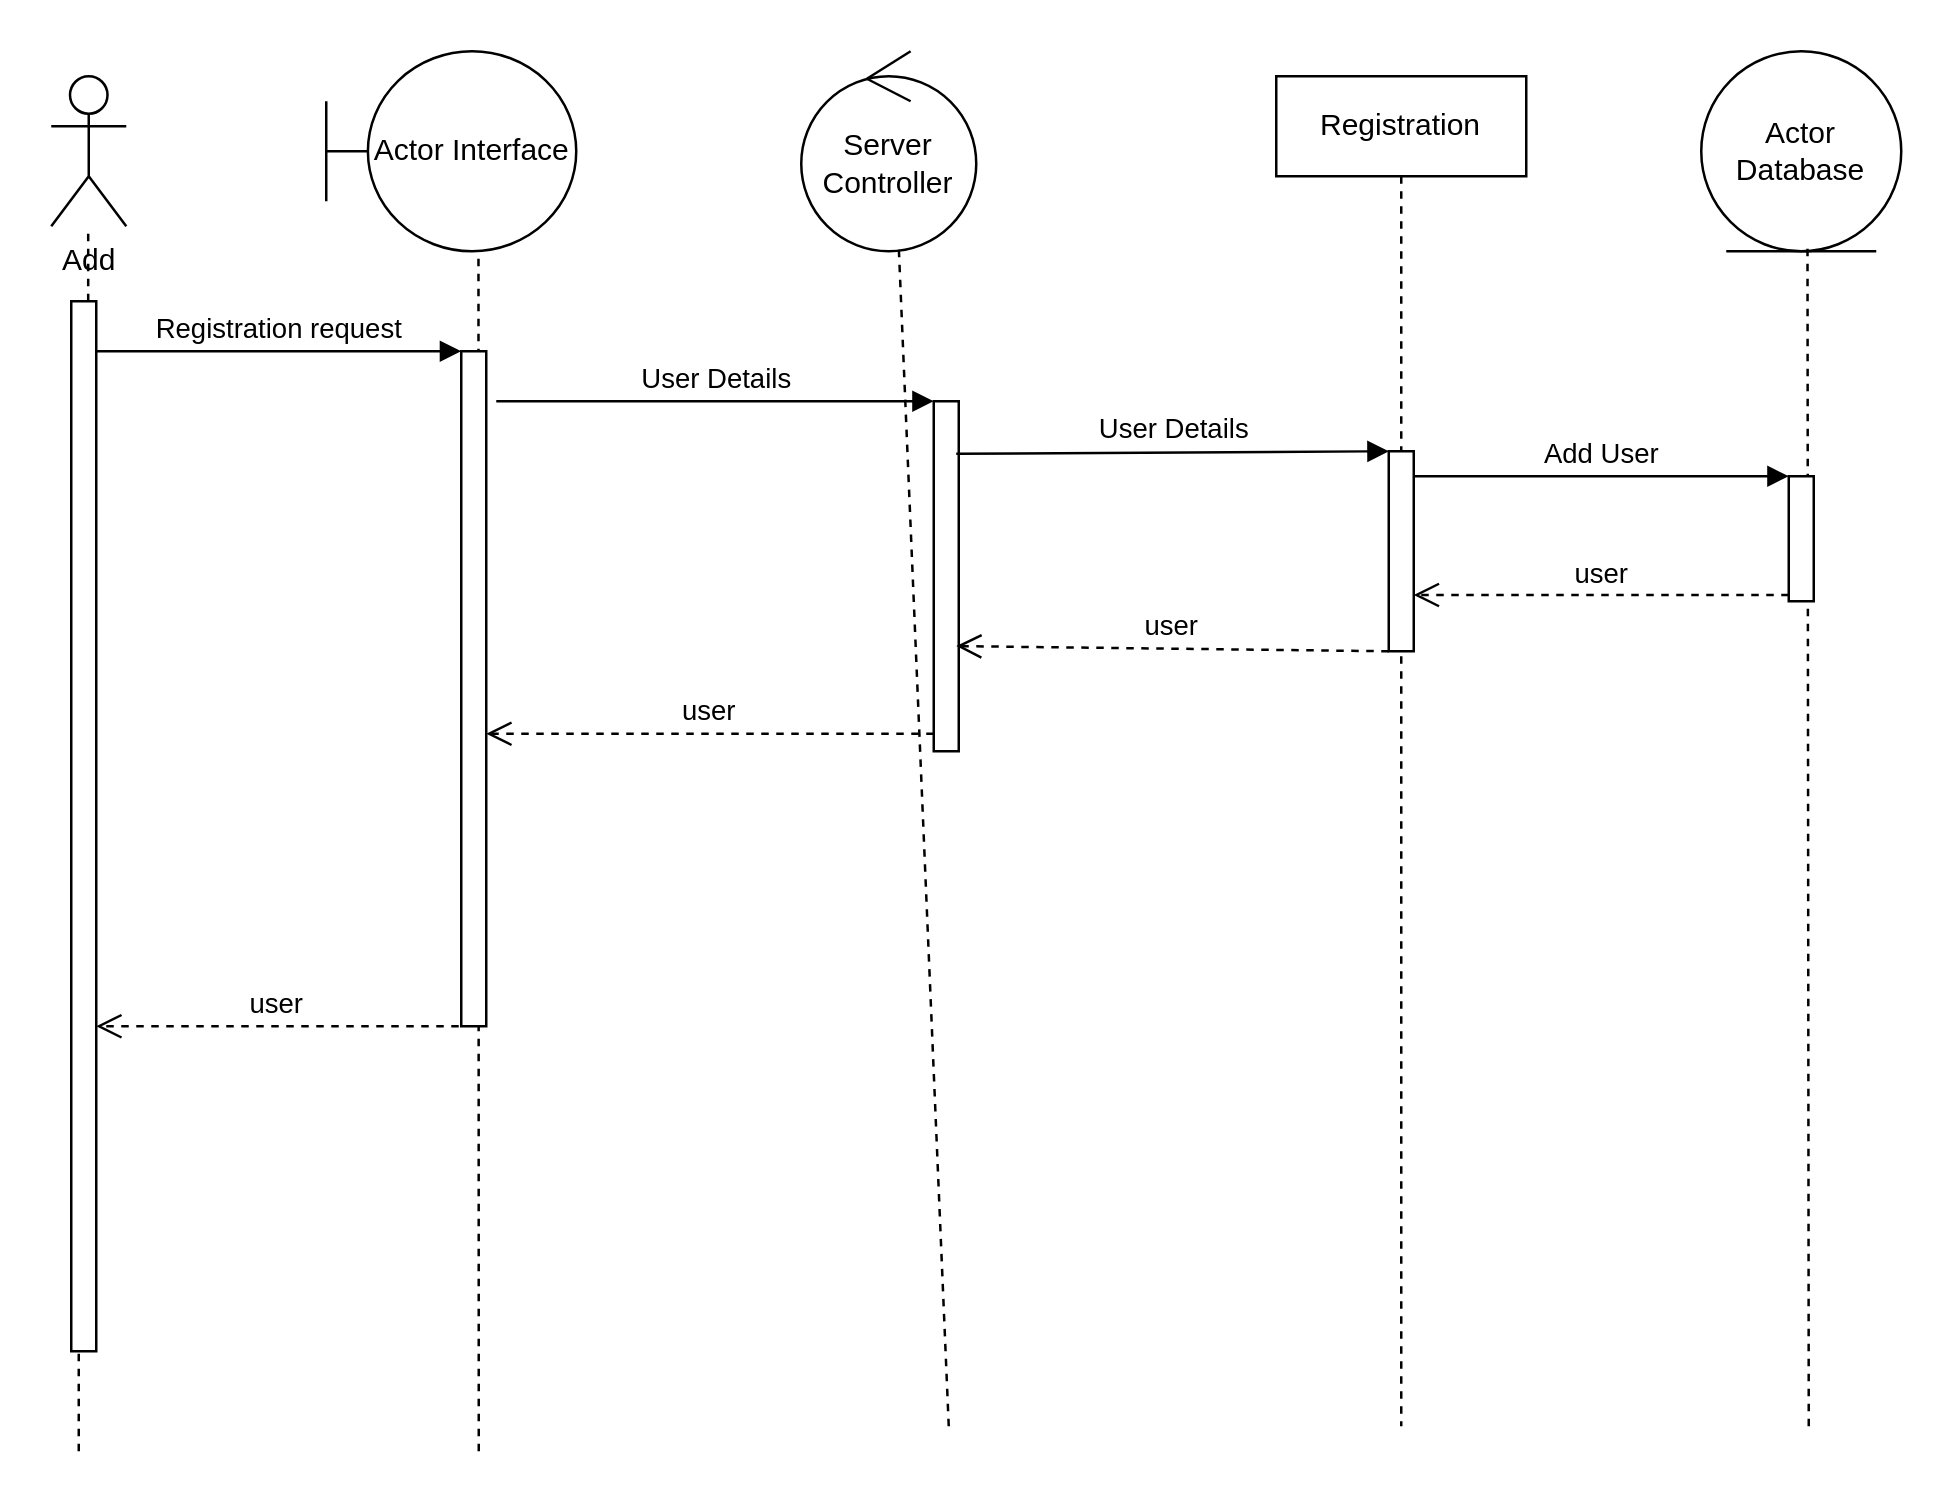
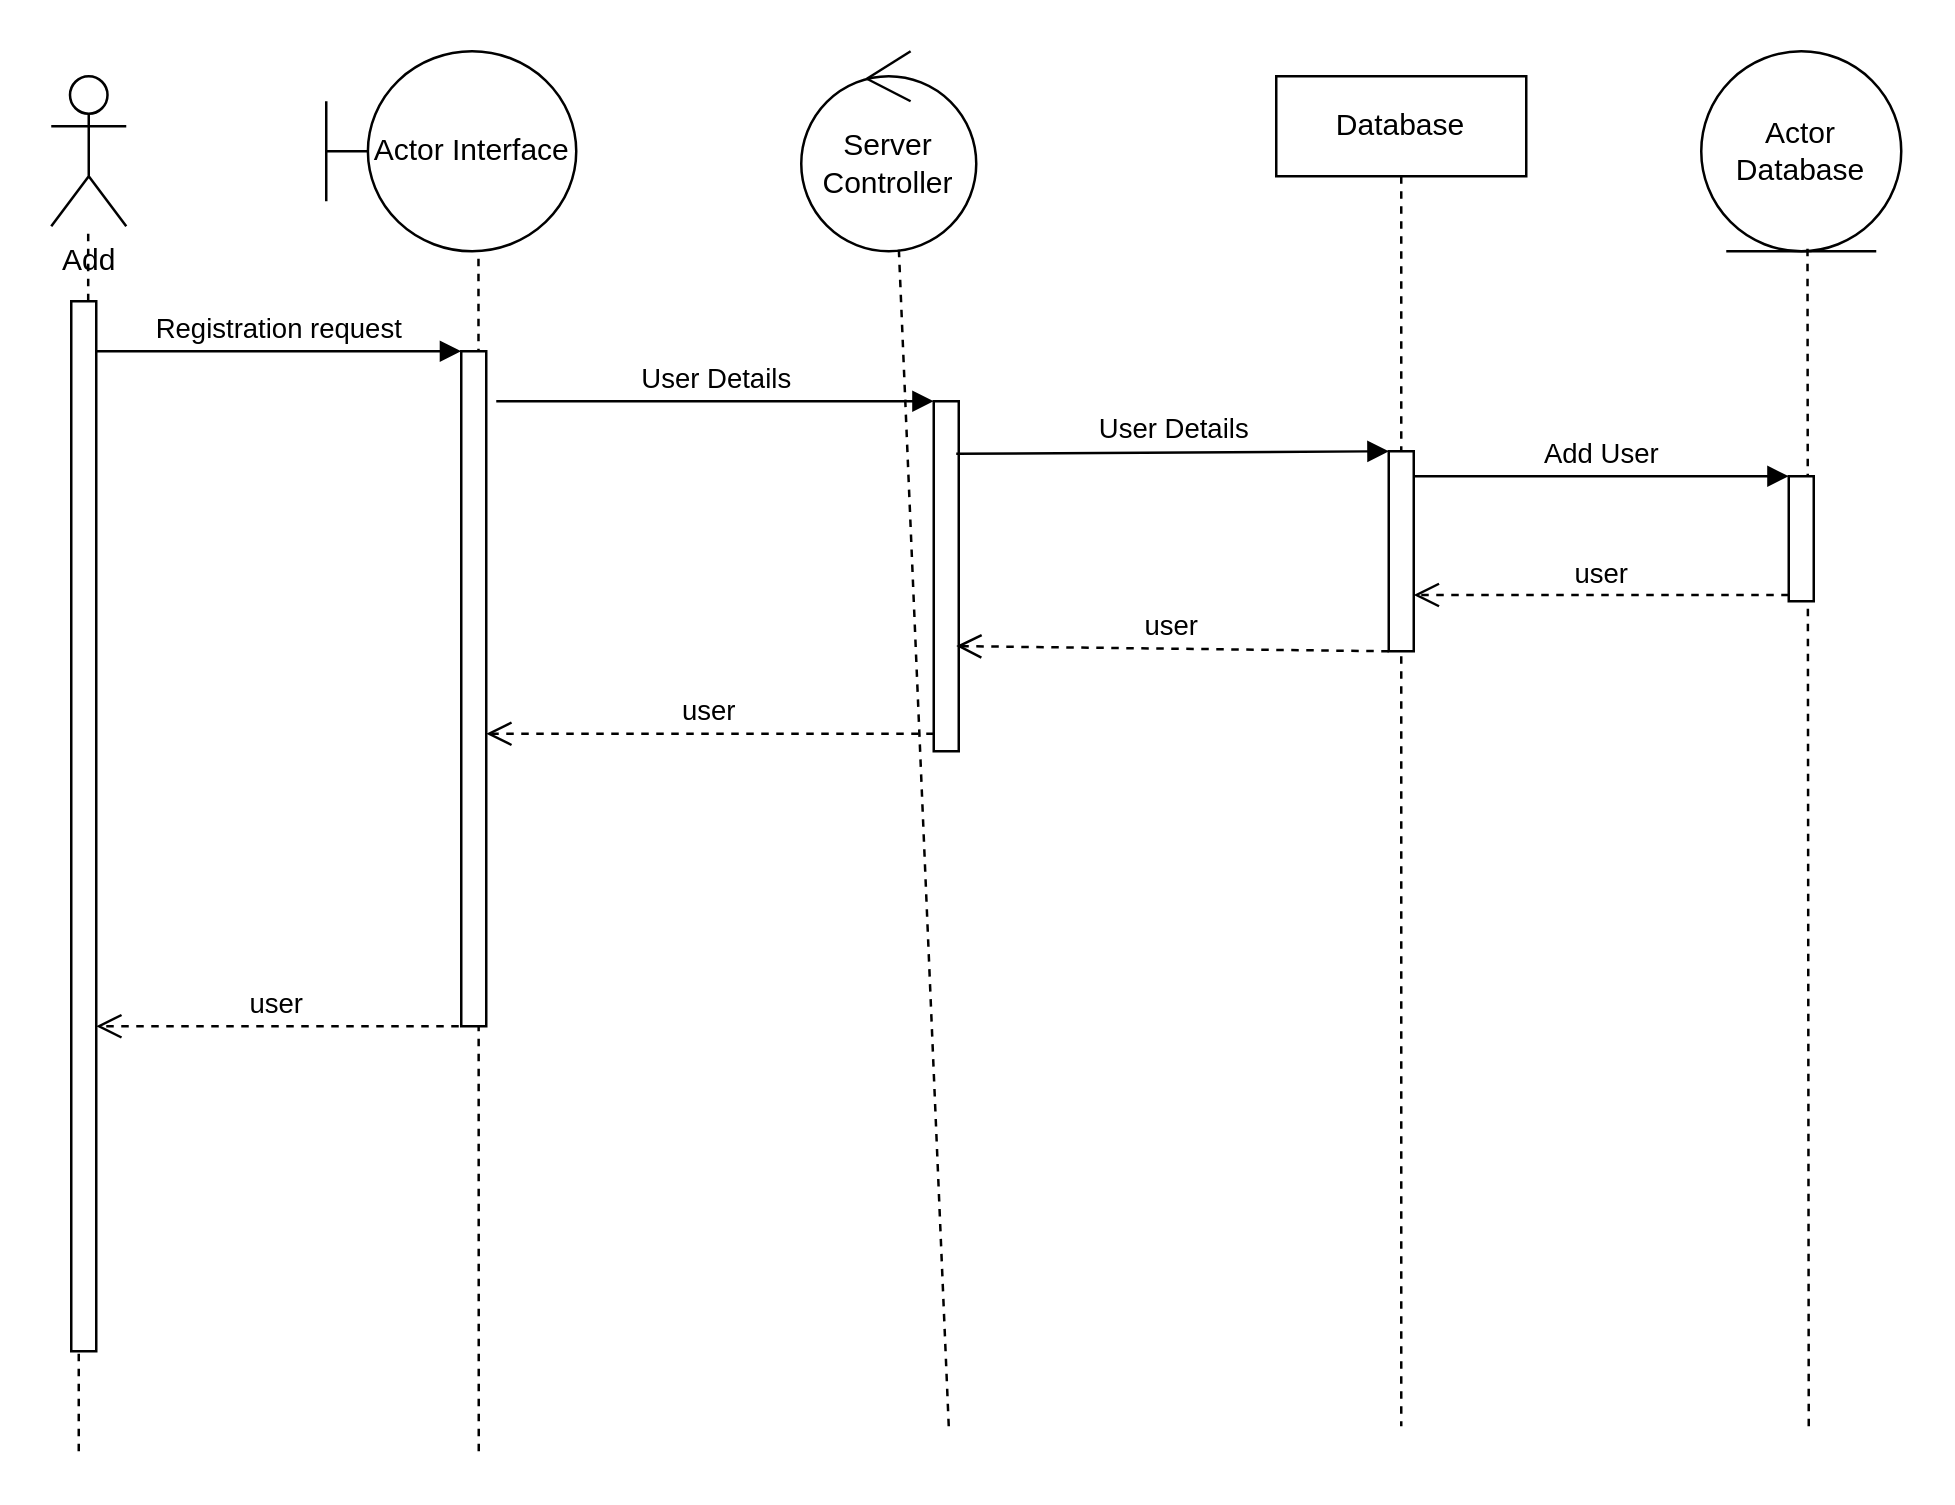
(1401, 126) -> (1401, 126)
